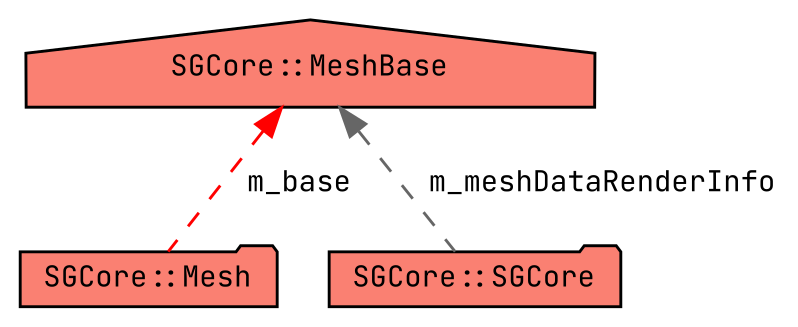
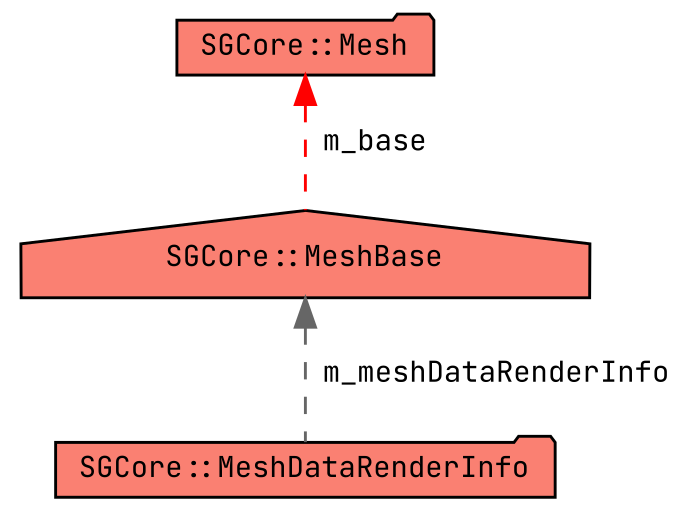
(216, 191) -> (305, 158)
(475, 279) -> (305, 470)
